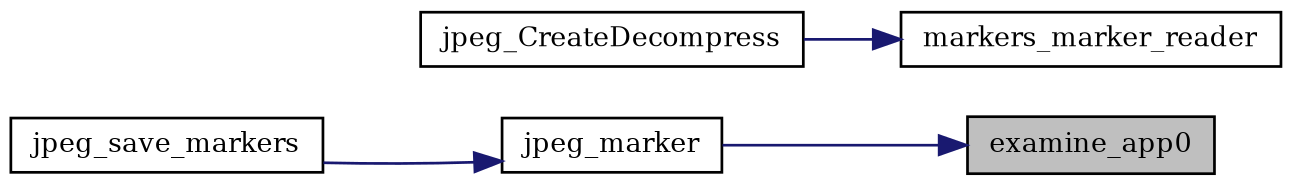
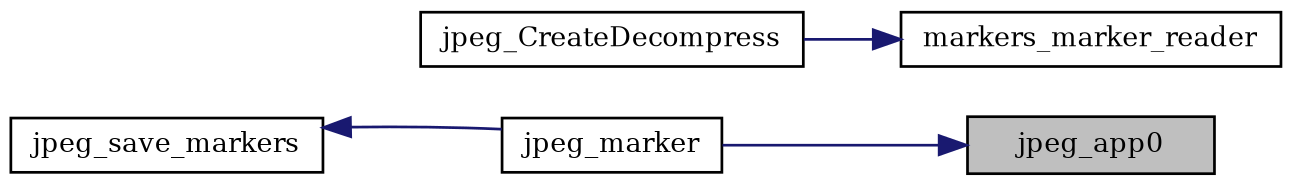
(1091, 145) -> (1091, 145)
(399, 163) -> (426, 127)
